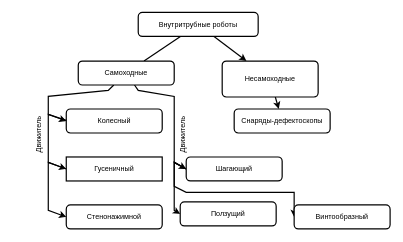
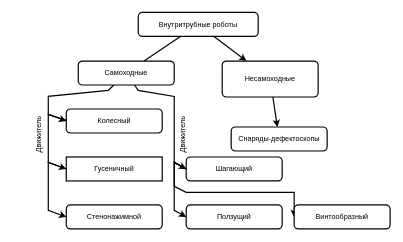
(282, 121) -> (279, 139)
(228, 214) -> (234, 217)
